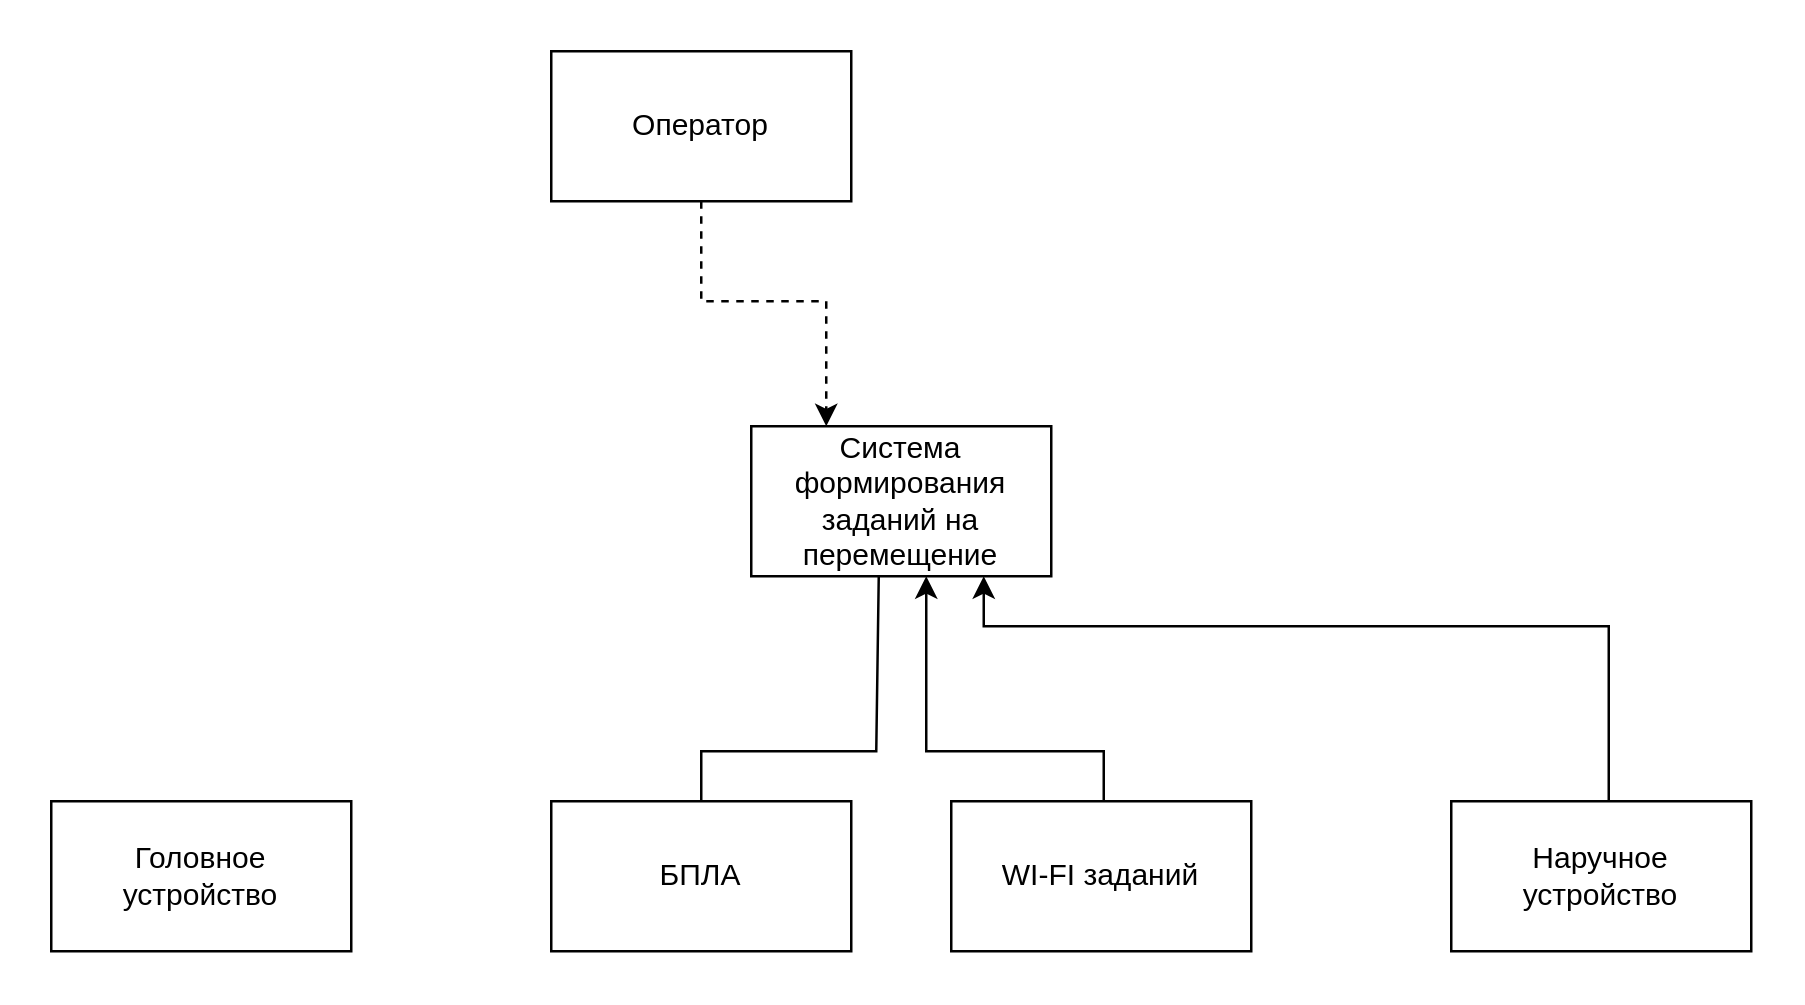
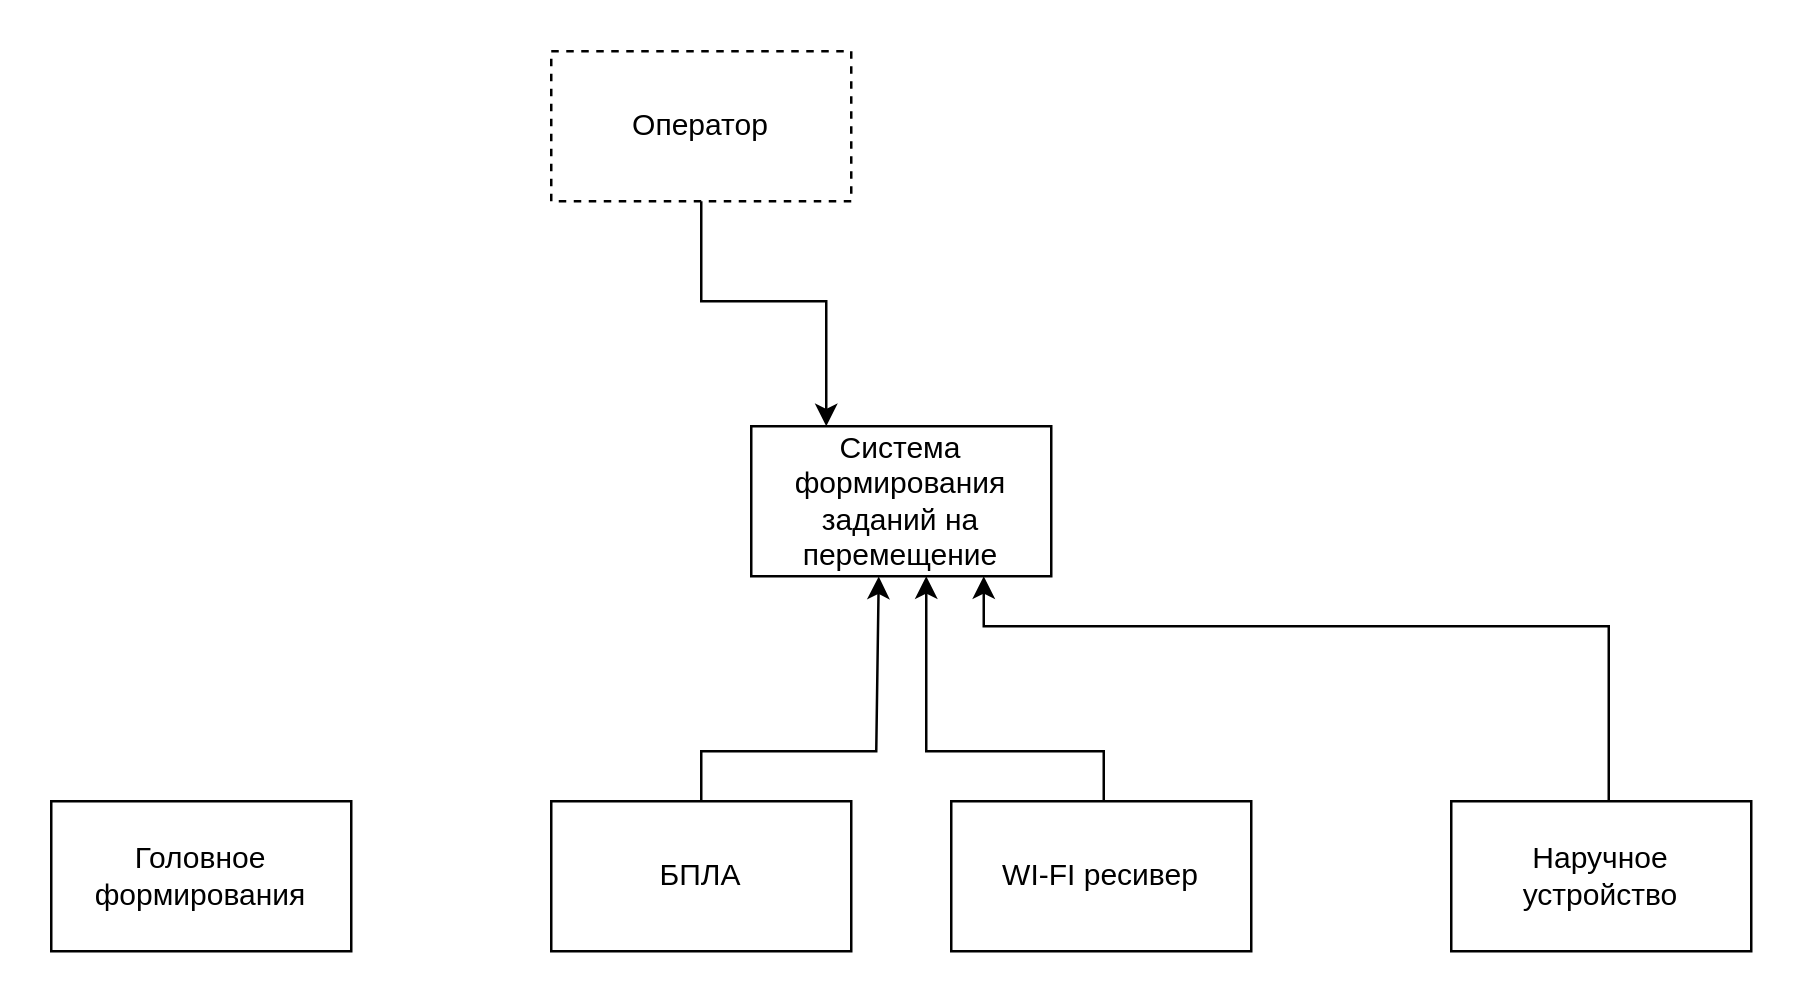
(701, 126) -> (701, 126)
(766, 301) -> (766, 301)
(879, 587) -> (878, 594)
(201, 876) -> (201, 876)
(1101, 876) -> (1101, 876)
